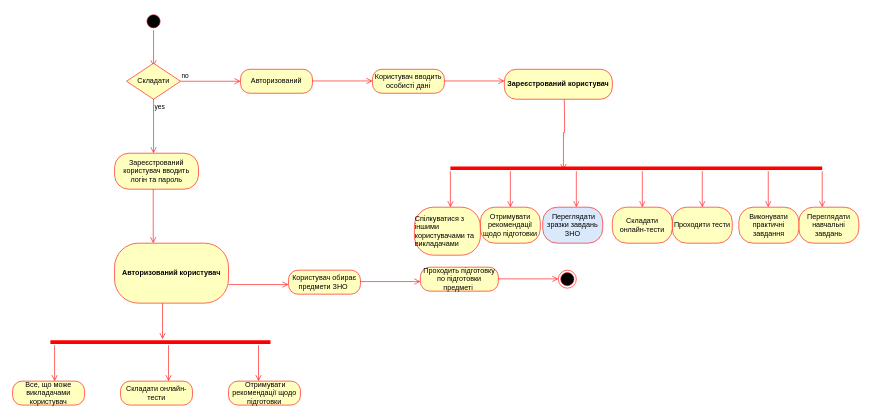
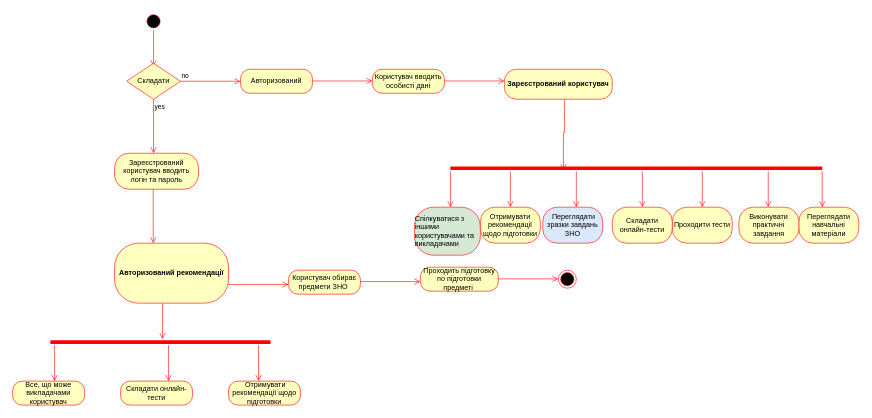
(829, 225) -> (829, 225)
(447, 231) -> (447, 231)
(171, 273) -> (171, 273)
